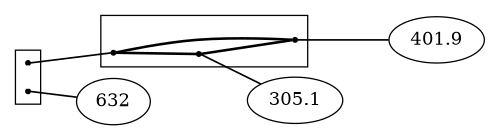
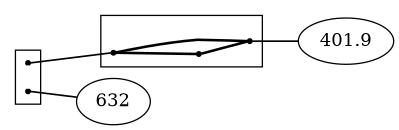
(295, 100) -> none
